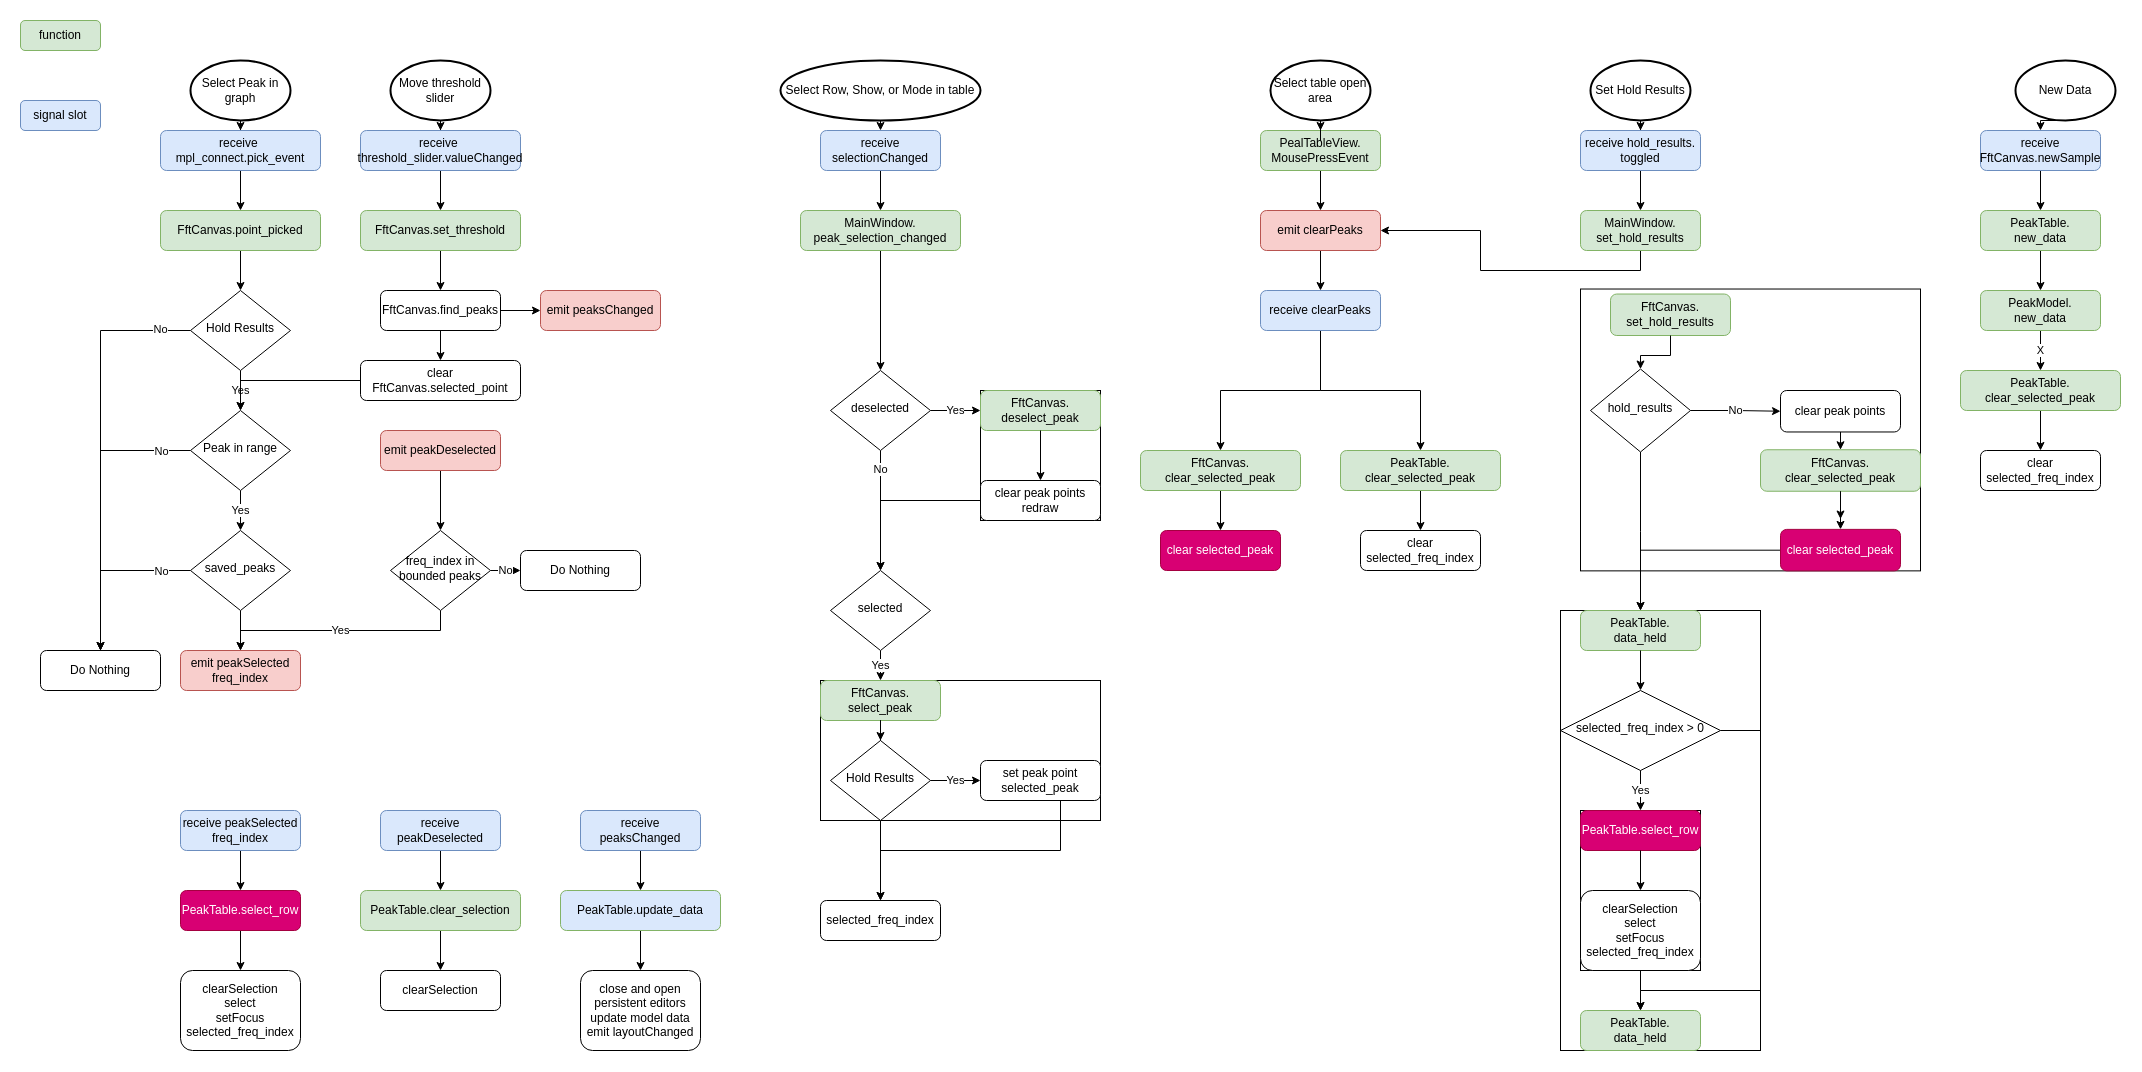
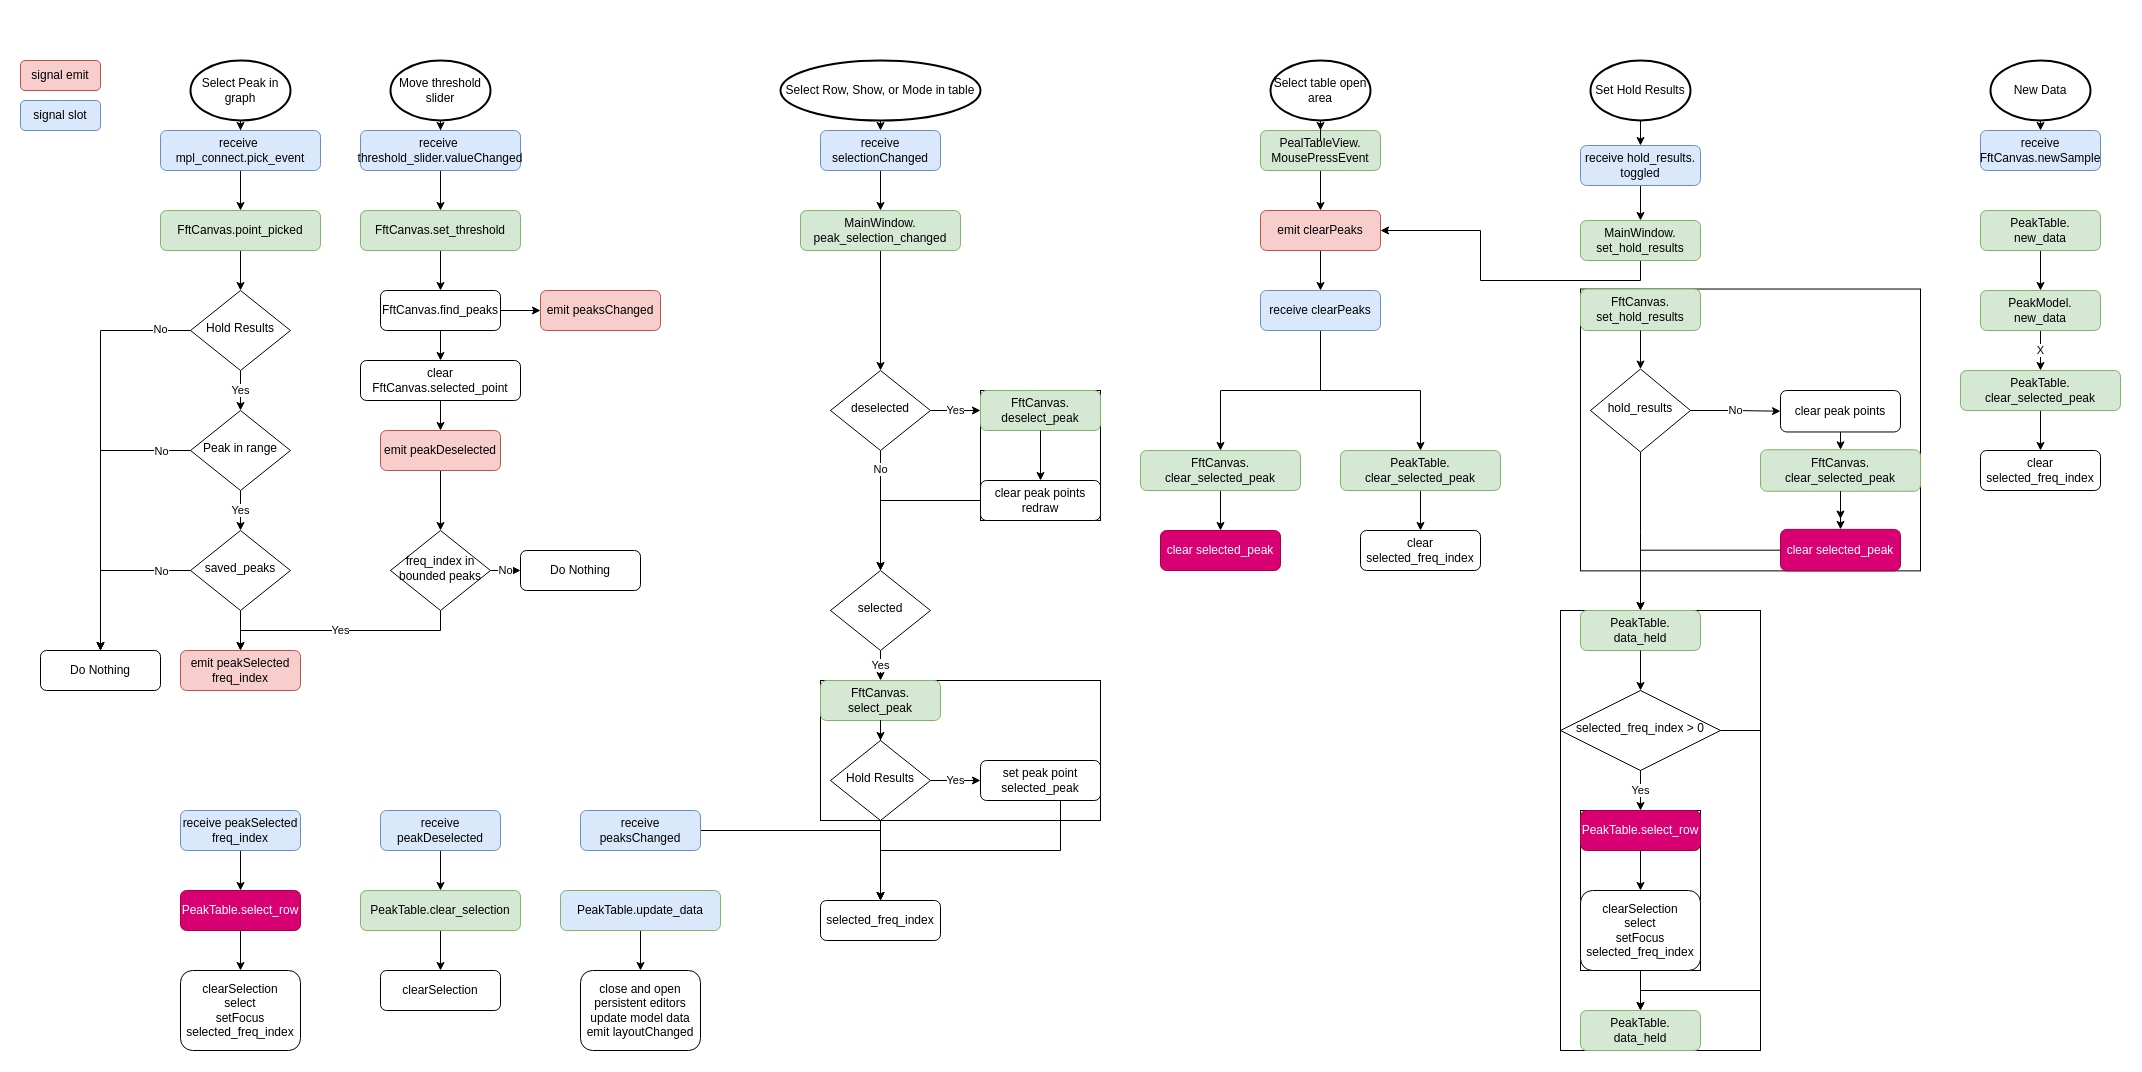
(61, 36) -> none
none -> (61, 76)
(2066, 91) -> (2041, 91)
(1641, 151) -> (1641, 166)
(2041, 187) -> none
(1641, 231) -> (1641, 241)
(1671, 315) -> (1641, 310)
(302, 381) -> (441, 420)
(641, 867) -> (790, 831)
